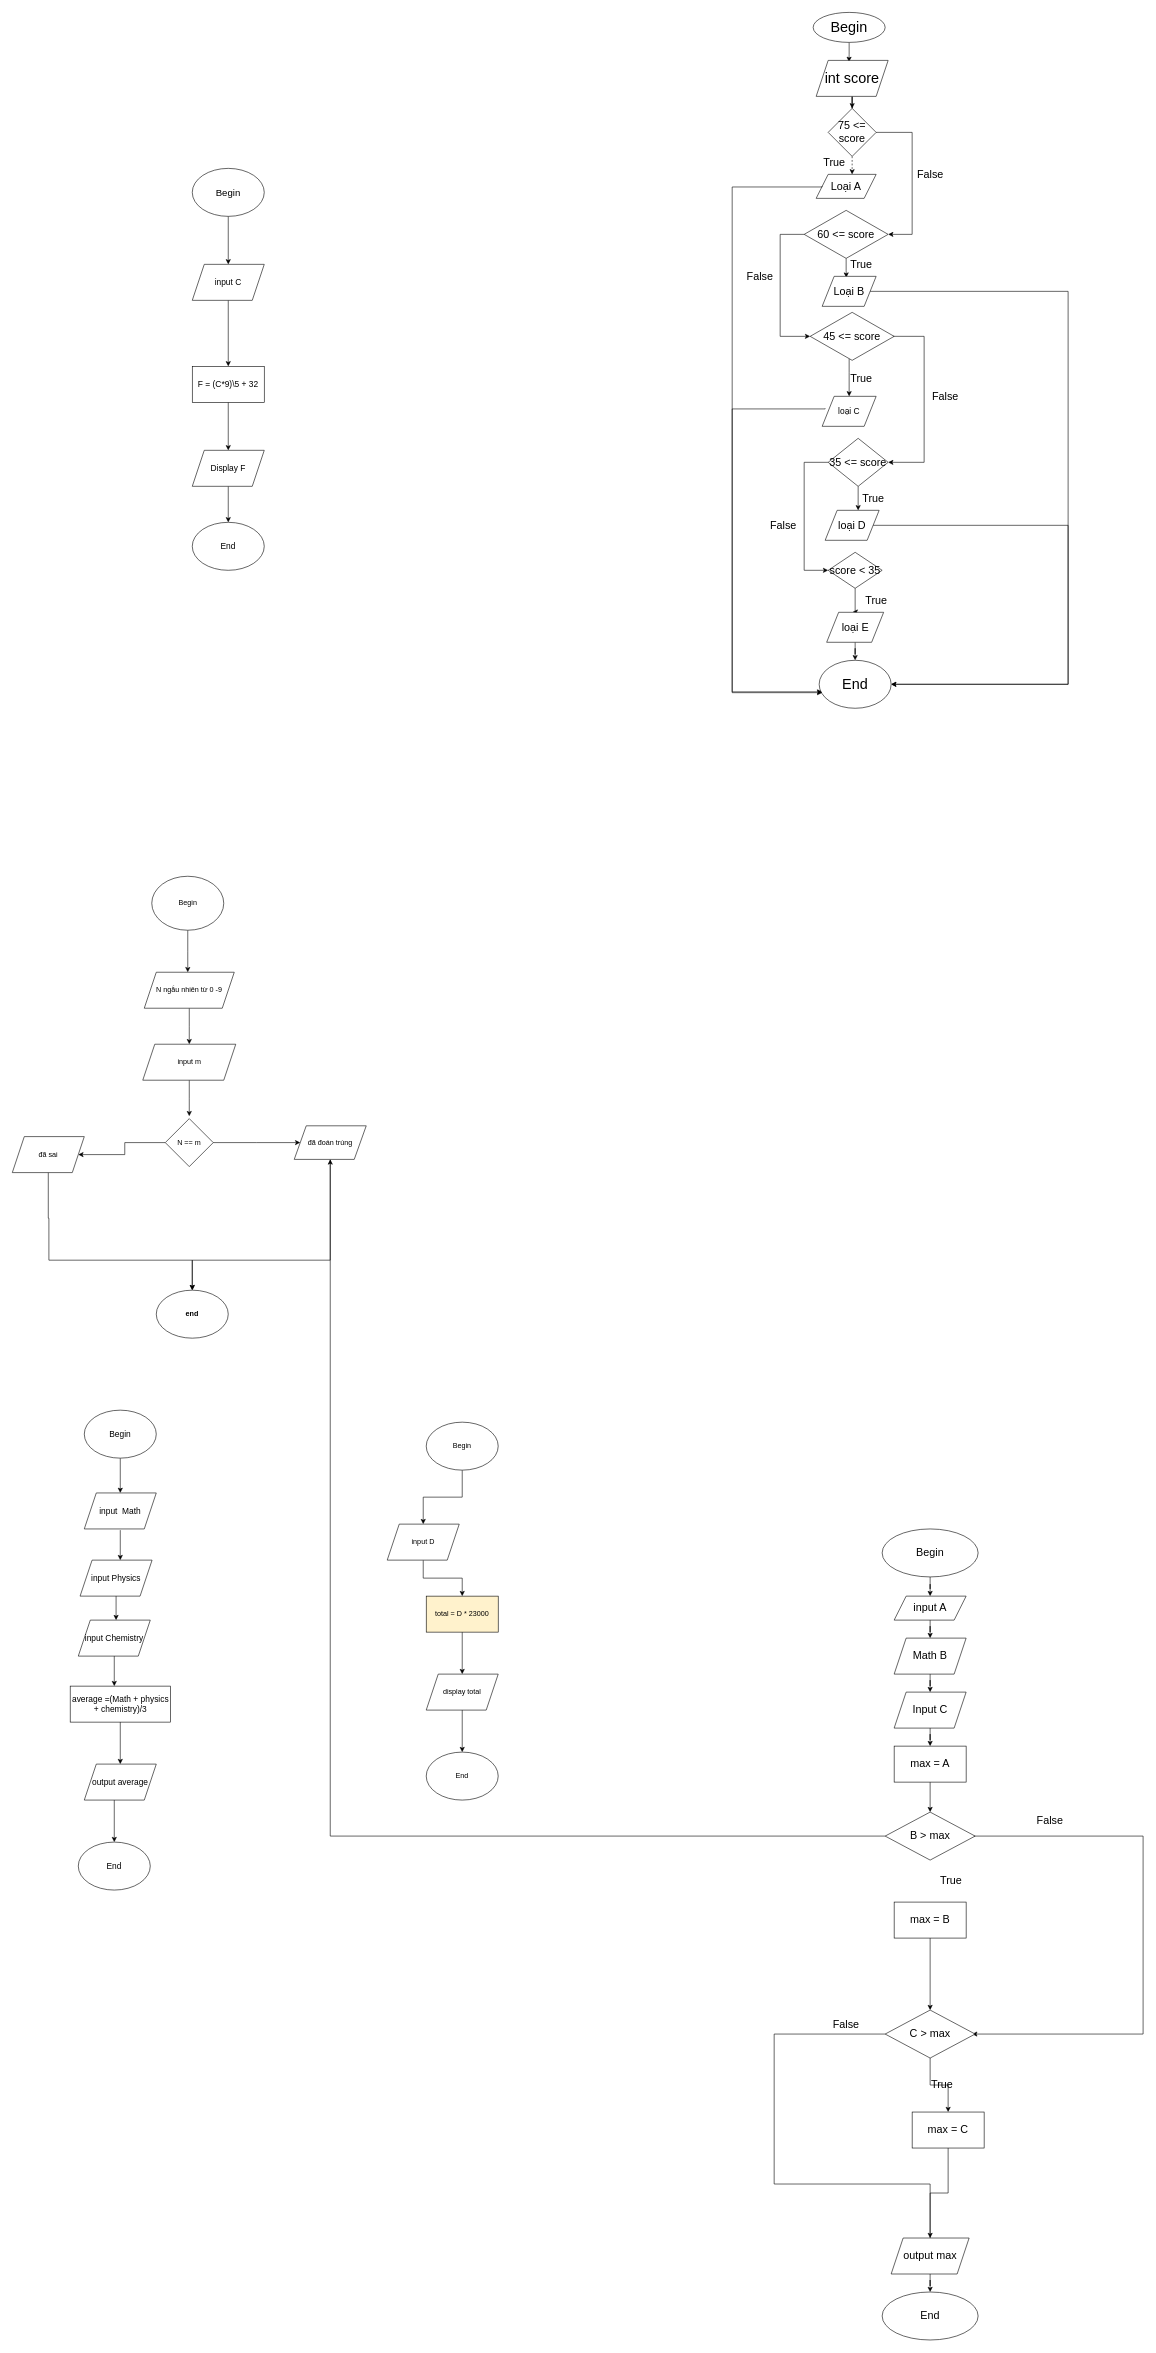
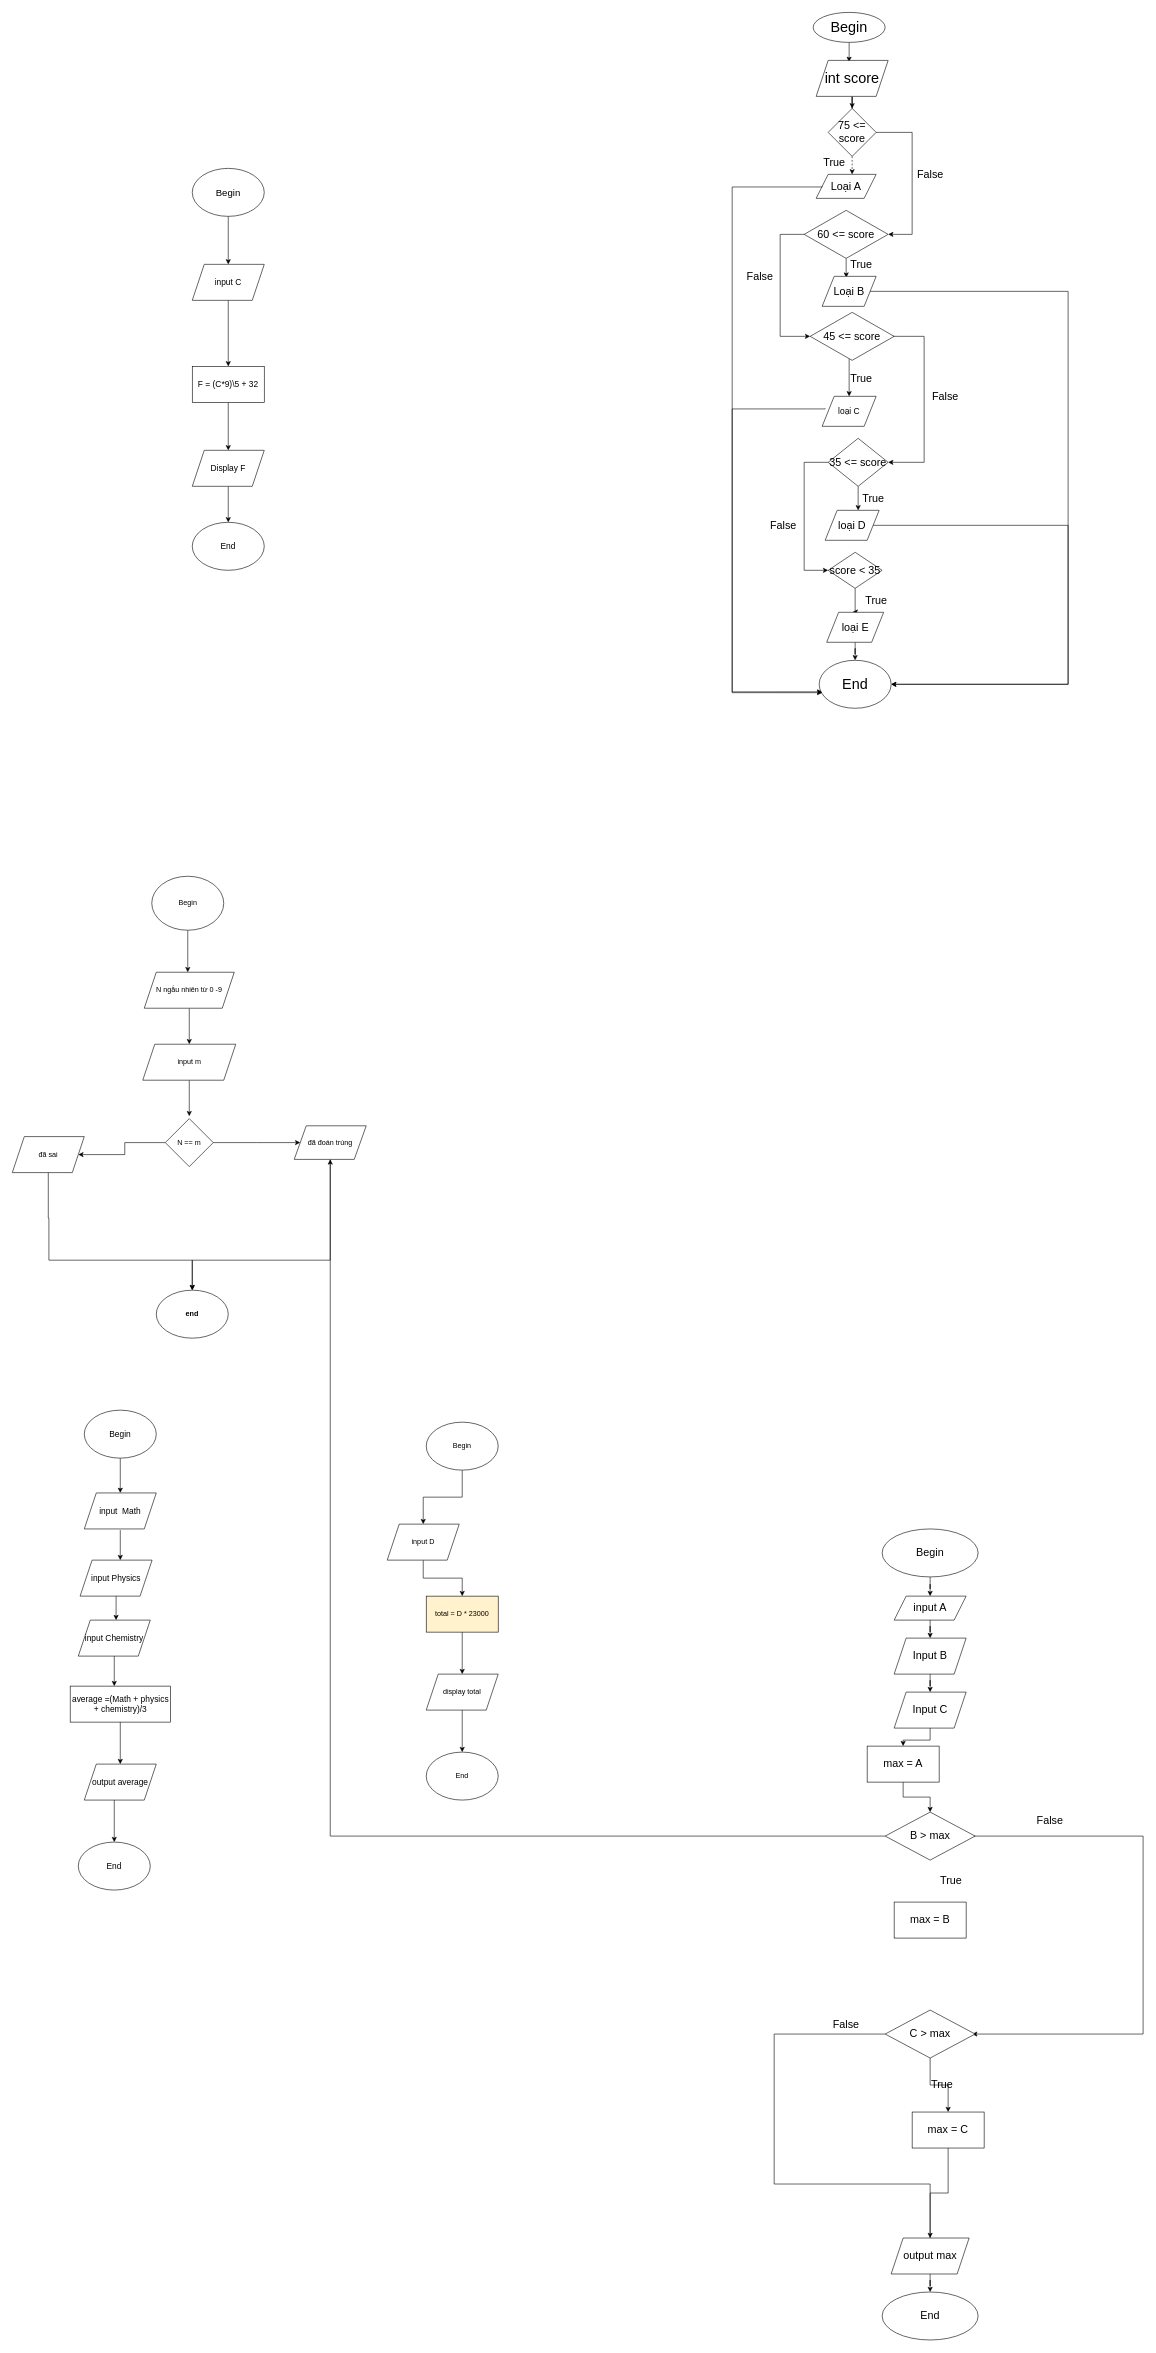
(930, 1656) -> (930, 1656)
(930, 1764) -> (903, 1764)
(930, 2004) -> none
